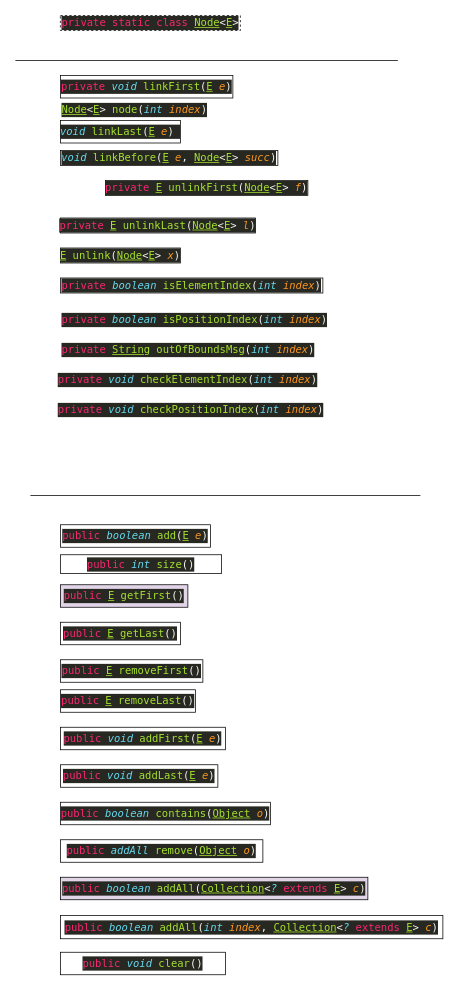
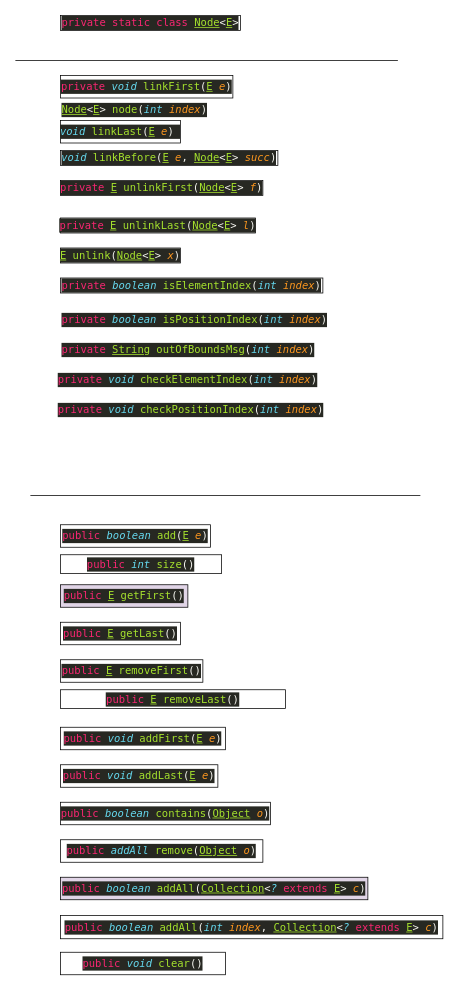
(150, 23) -> (150, 23)
(207, 188) -> (162, 188)
(128, 701) -> (173, 699)
